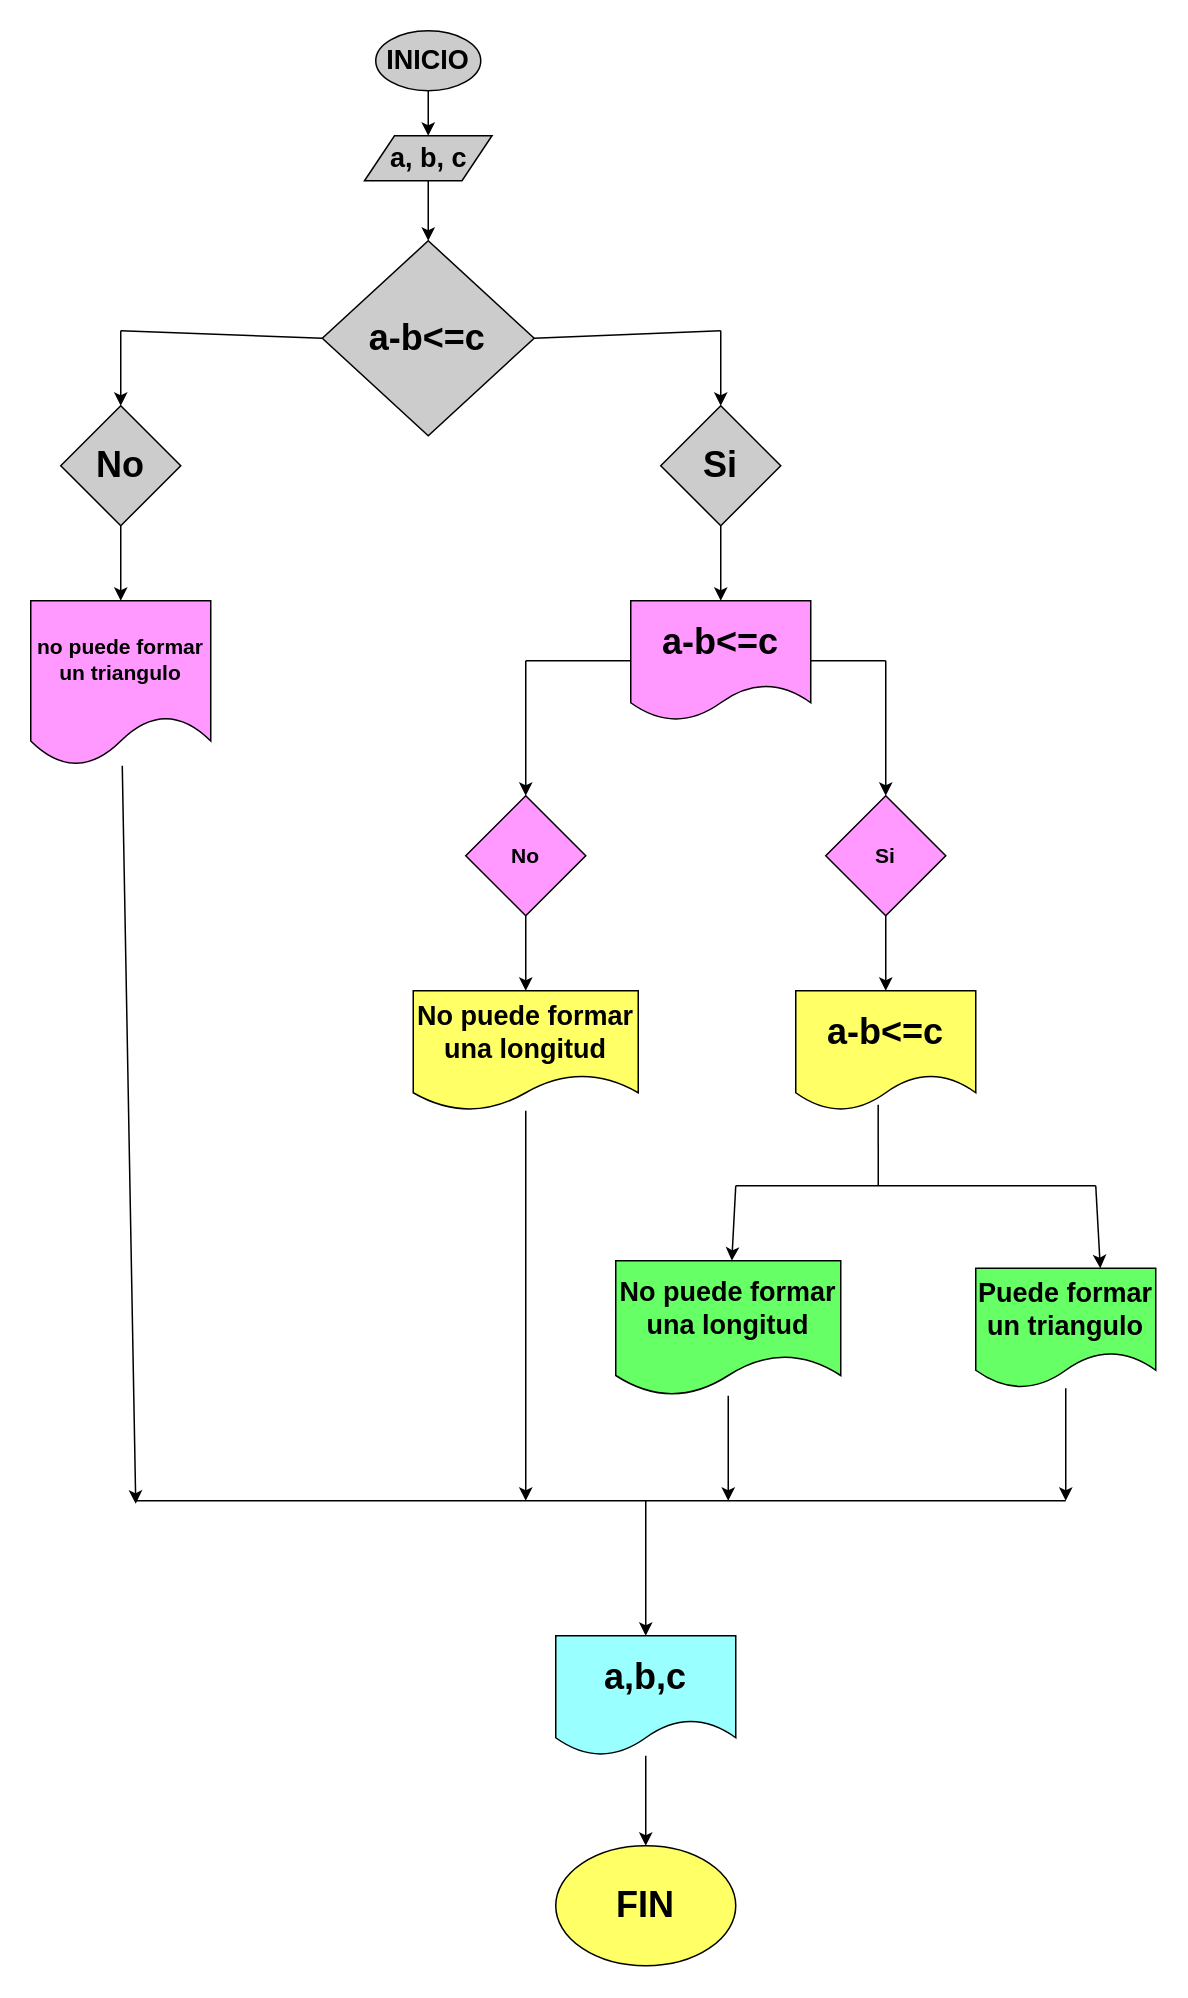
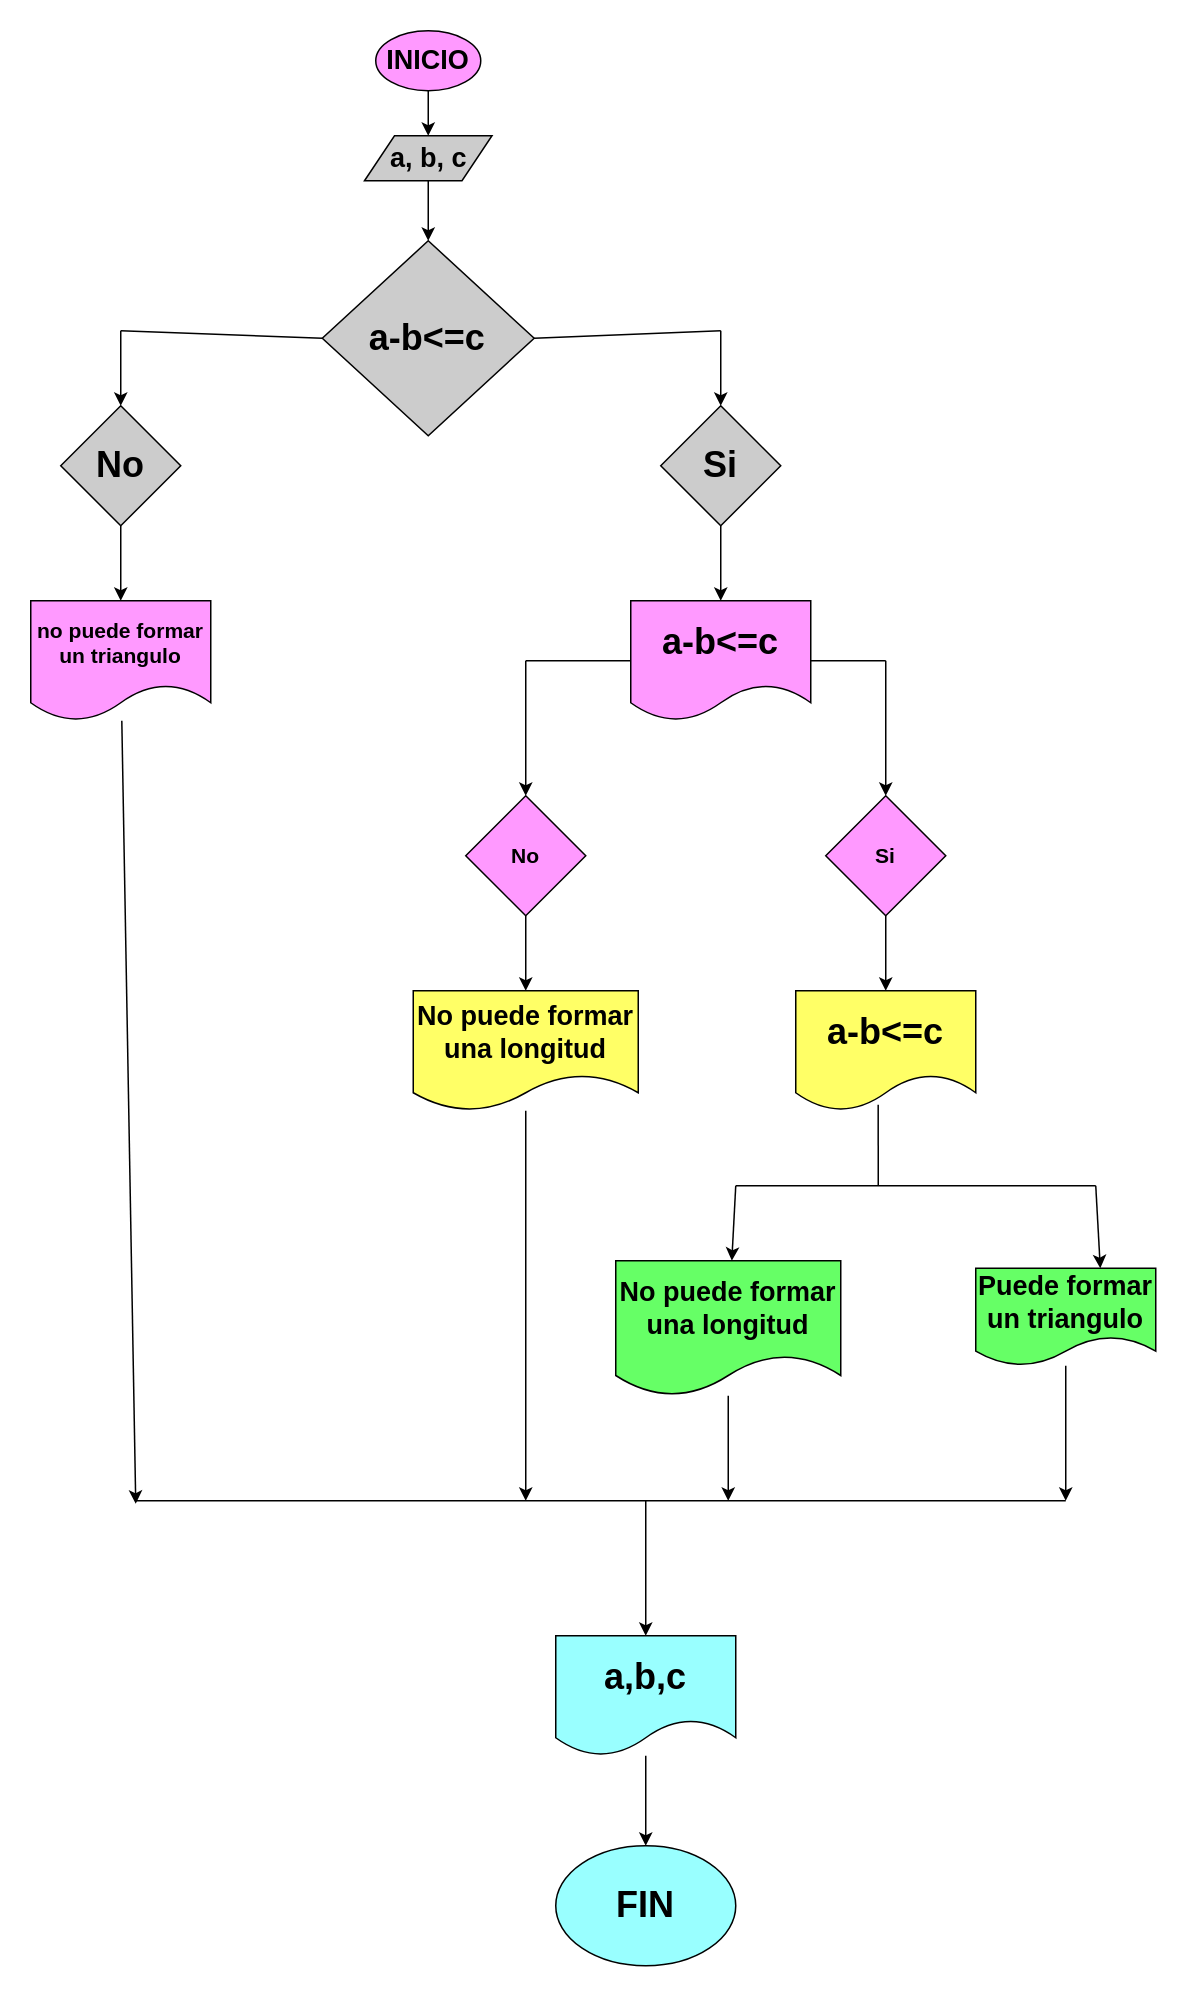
(428, 61) -> (428, 61)
(121, 683) -> (121, 661)
(1066, 1328) -> (1066, 1317)
(646, 1906) -> (646, 1906)
